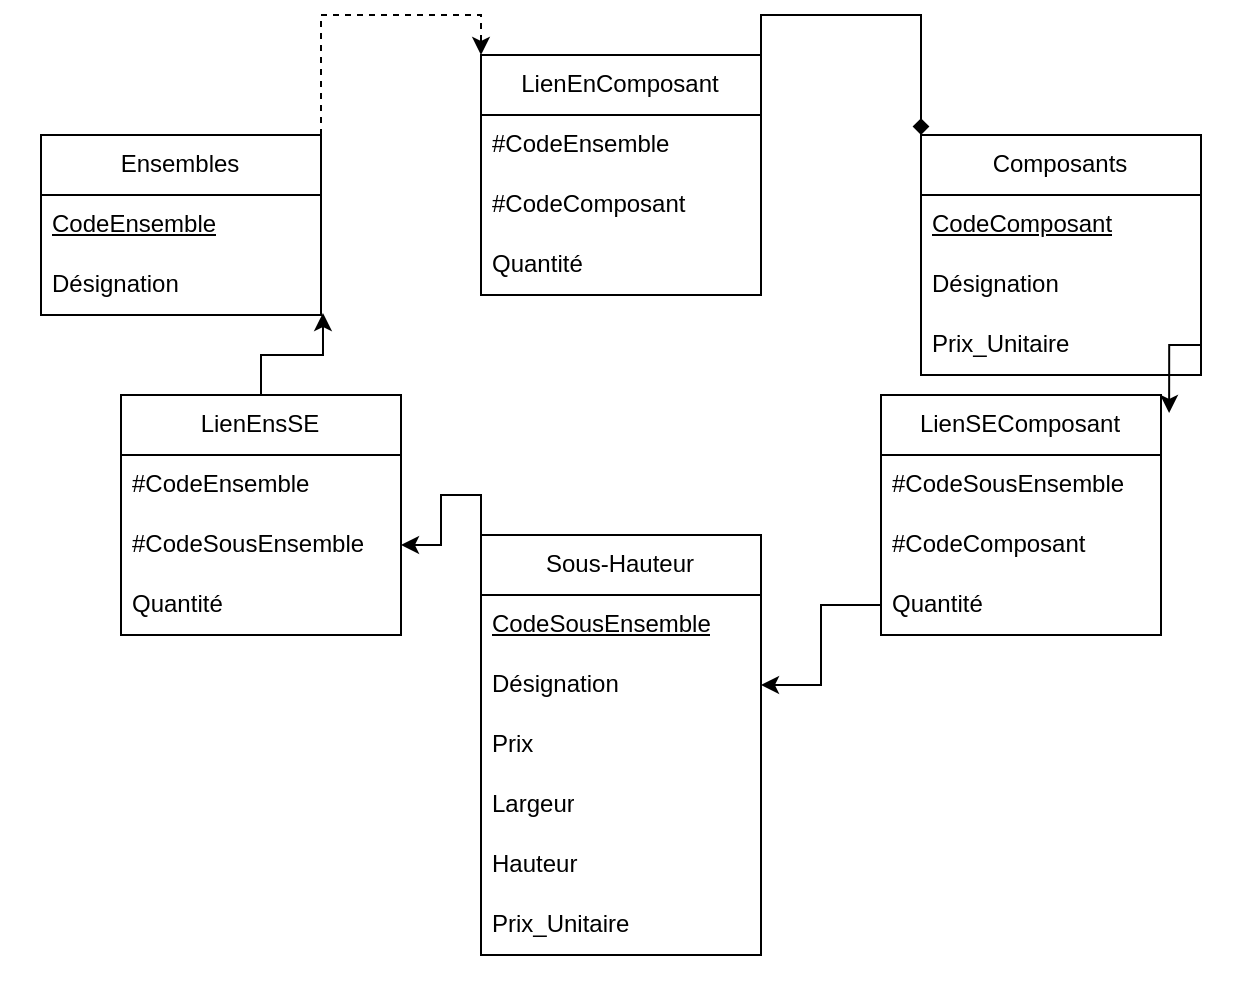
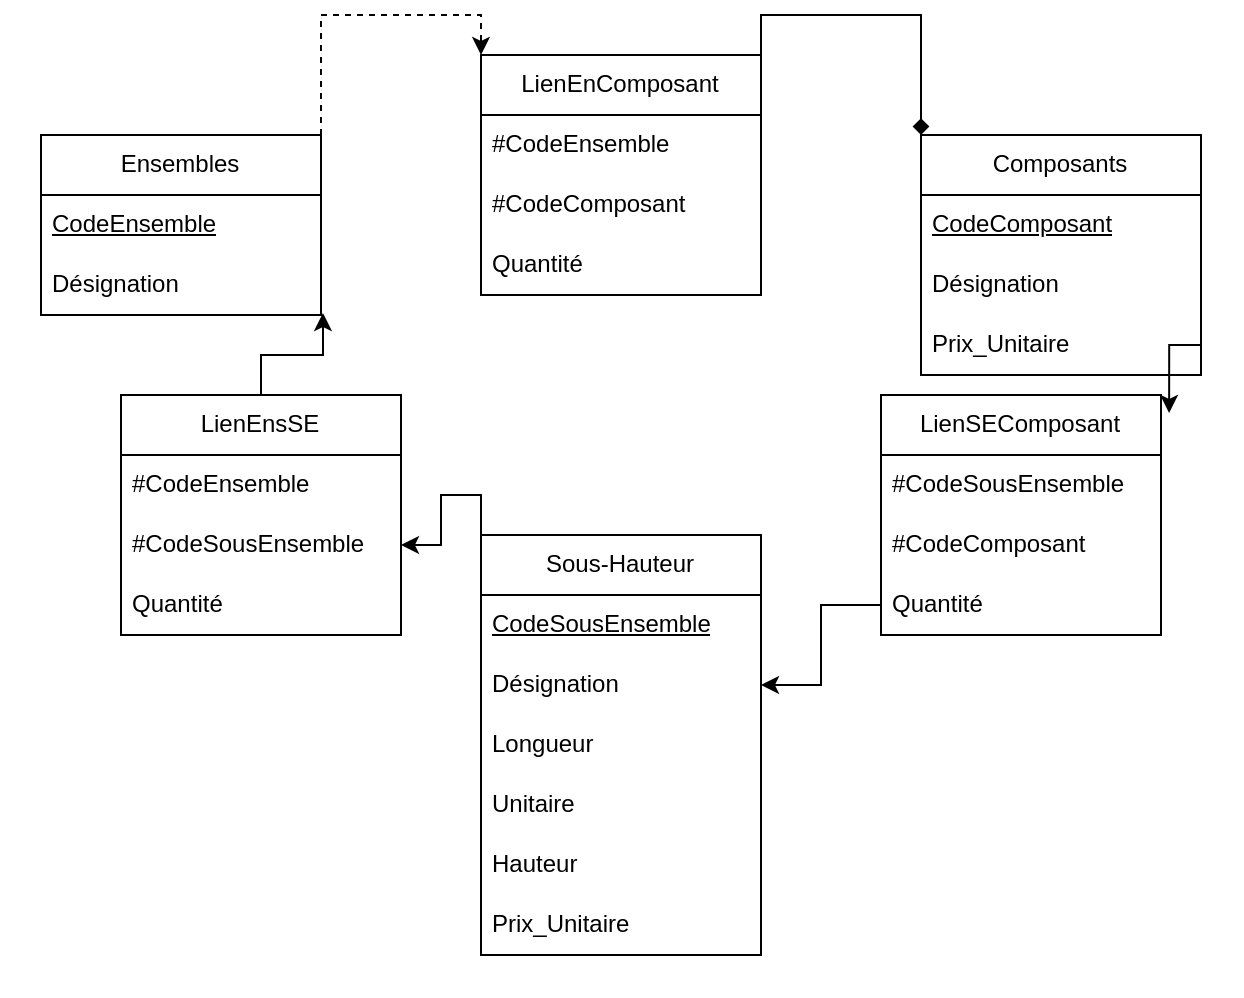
(517, 745) -> (547, 745)
(540, 805) -> (541, 805)
